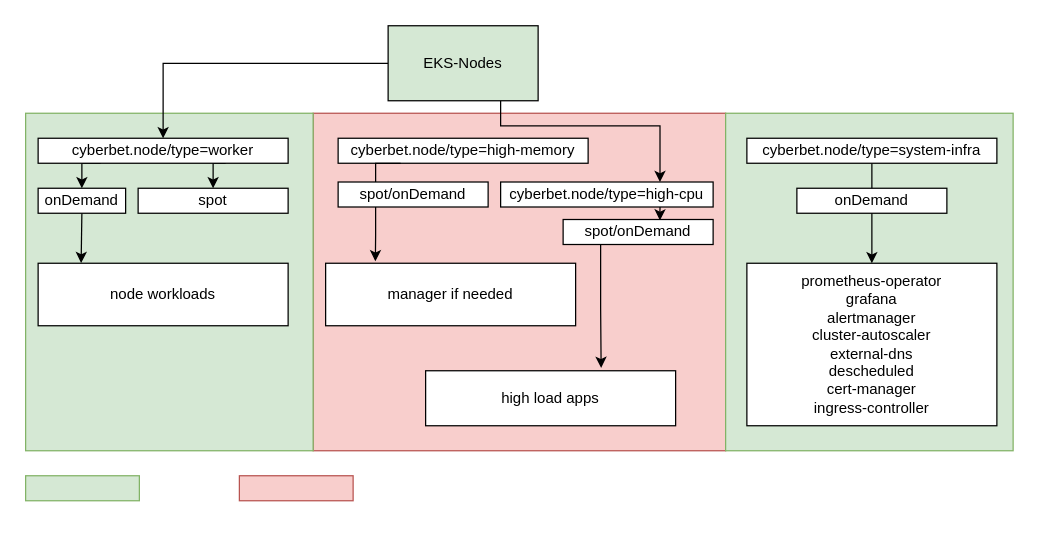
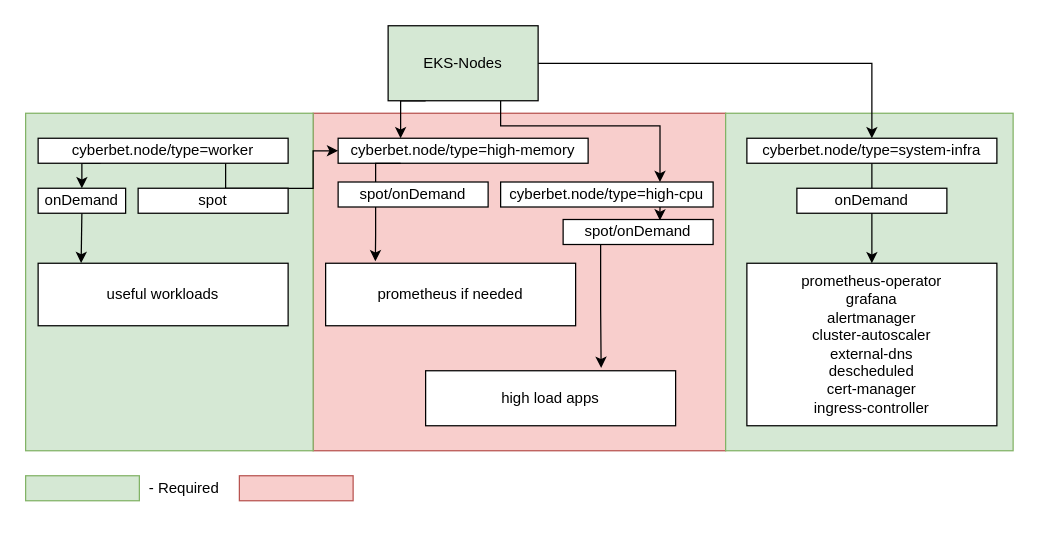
(242, 63) -> none
none -> (739, 63)
none -> (401, 115)
(213, 170) -> (313, 174)
(163, 294) -> (163, 294)
(451, 294) -> (451, 294)
none -> (184, 488)
